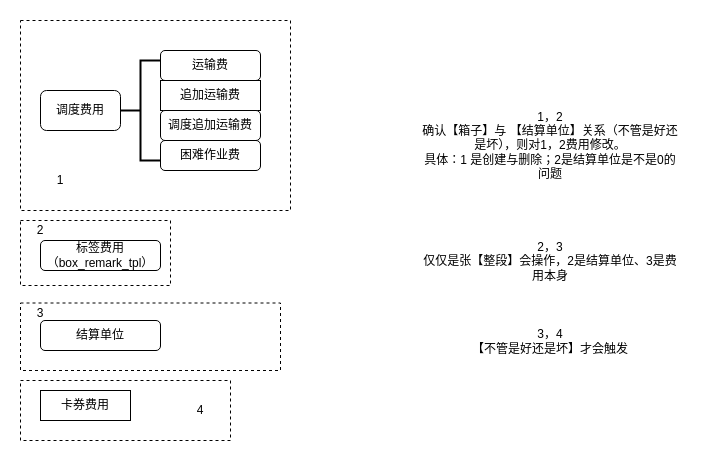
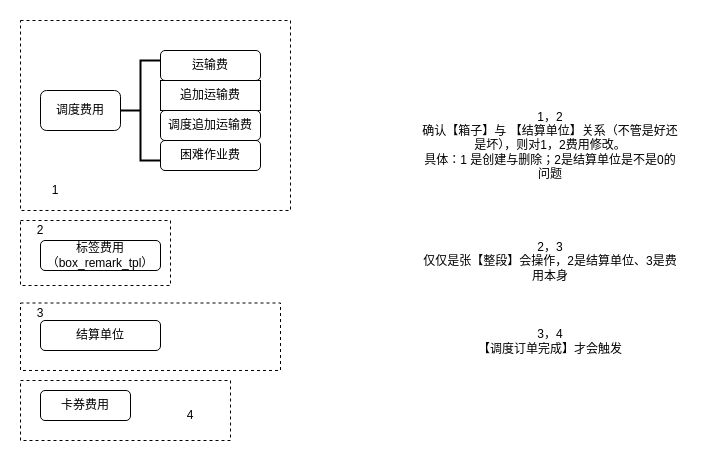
(61, 181) -> (56, 191)
(551, 342) -> (551, 342)
(86, 406) -> (86, 406)
(201, 411) -> (191, 416)
